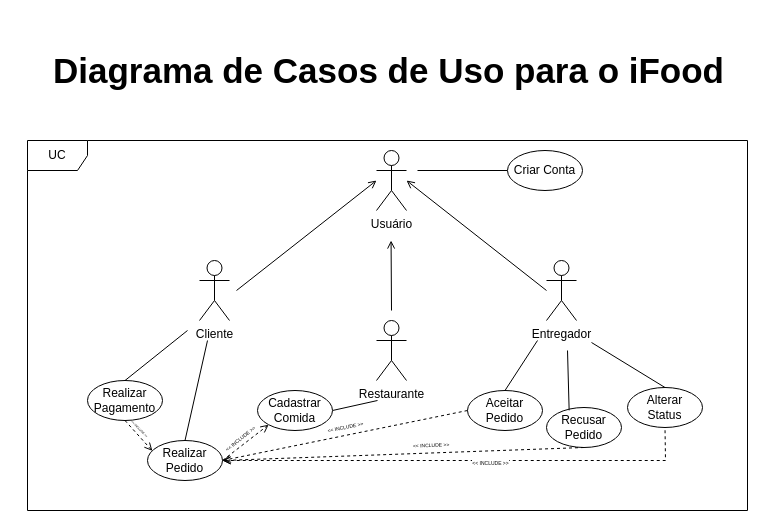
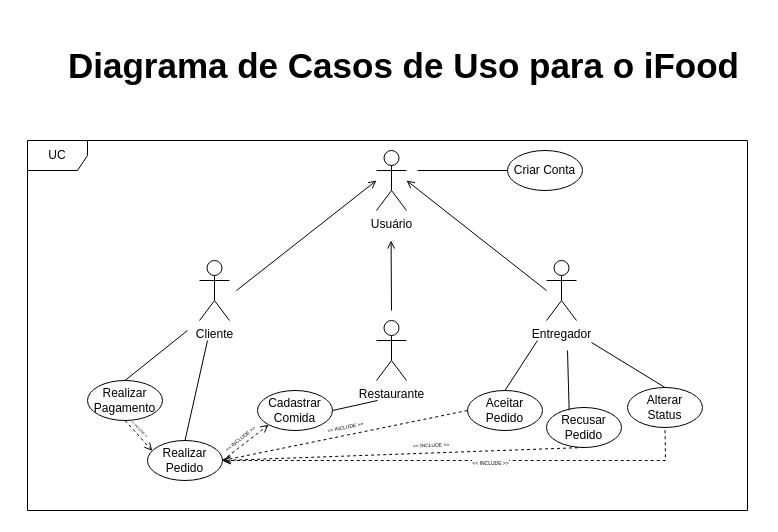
(389, 71) -> (404, 66)
